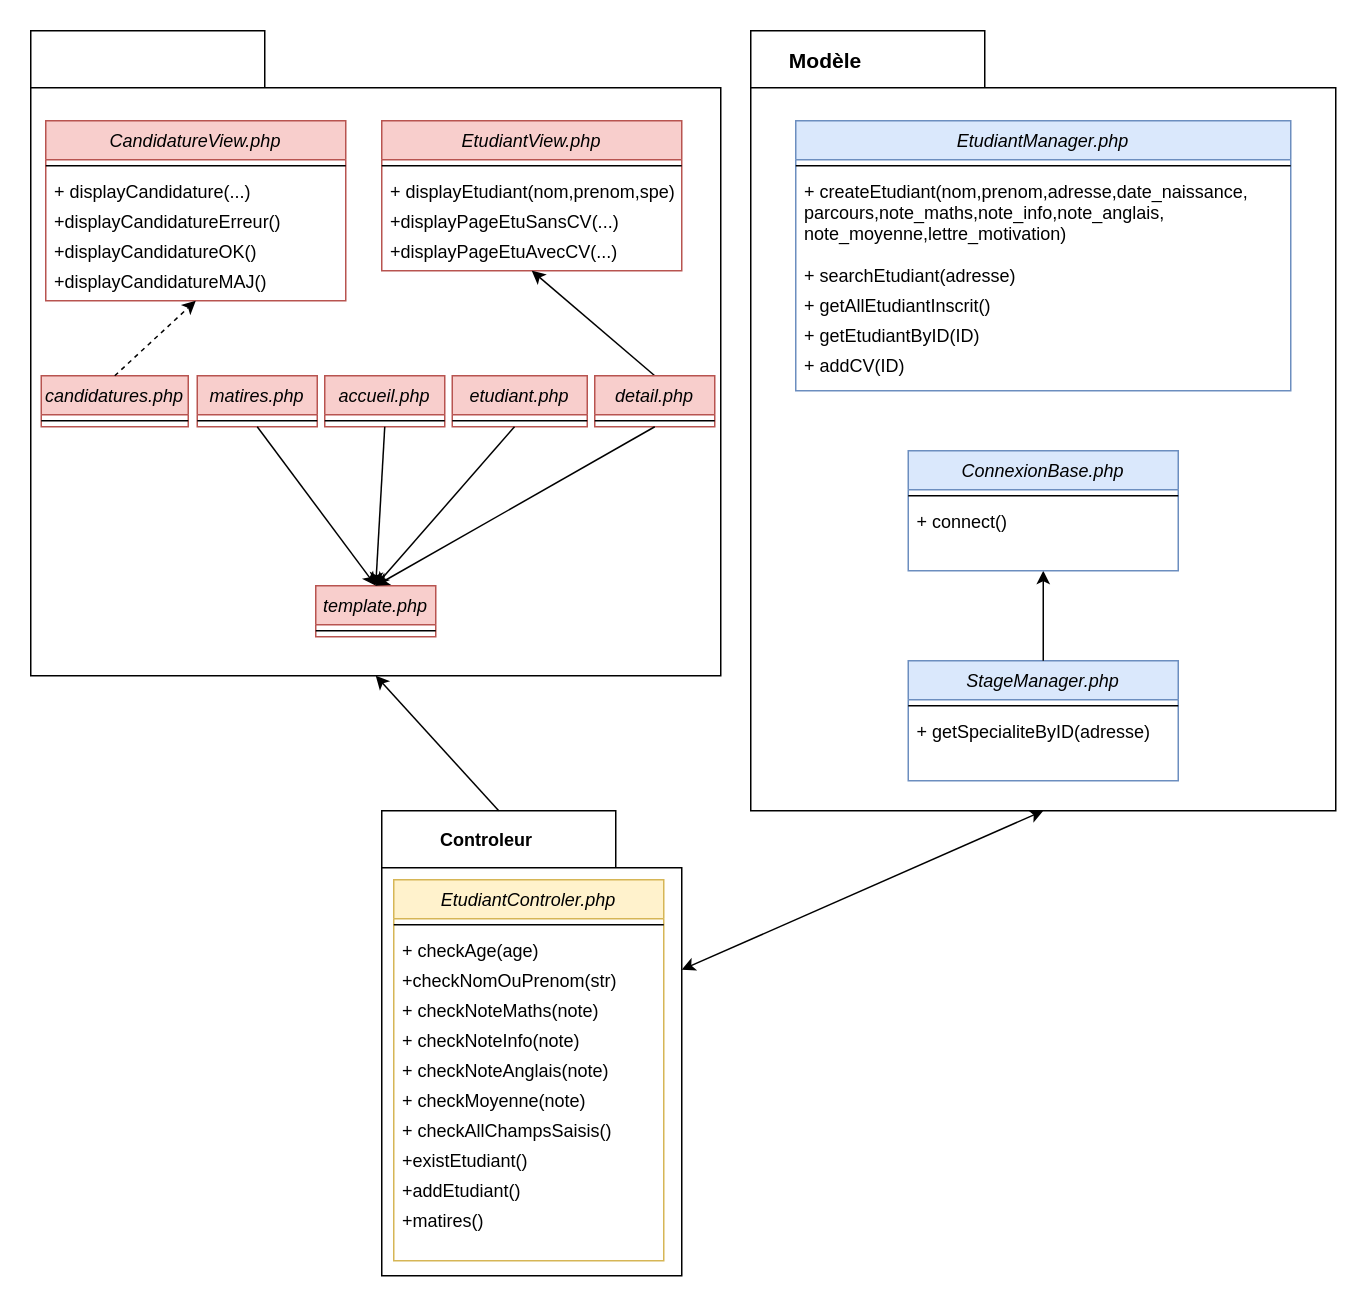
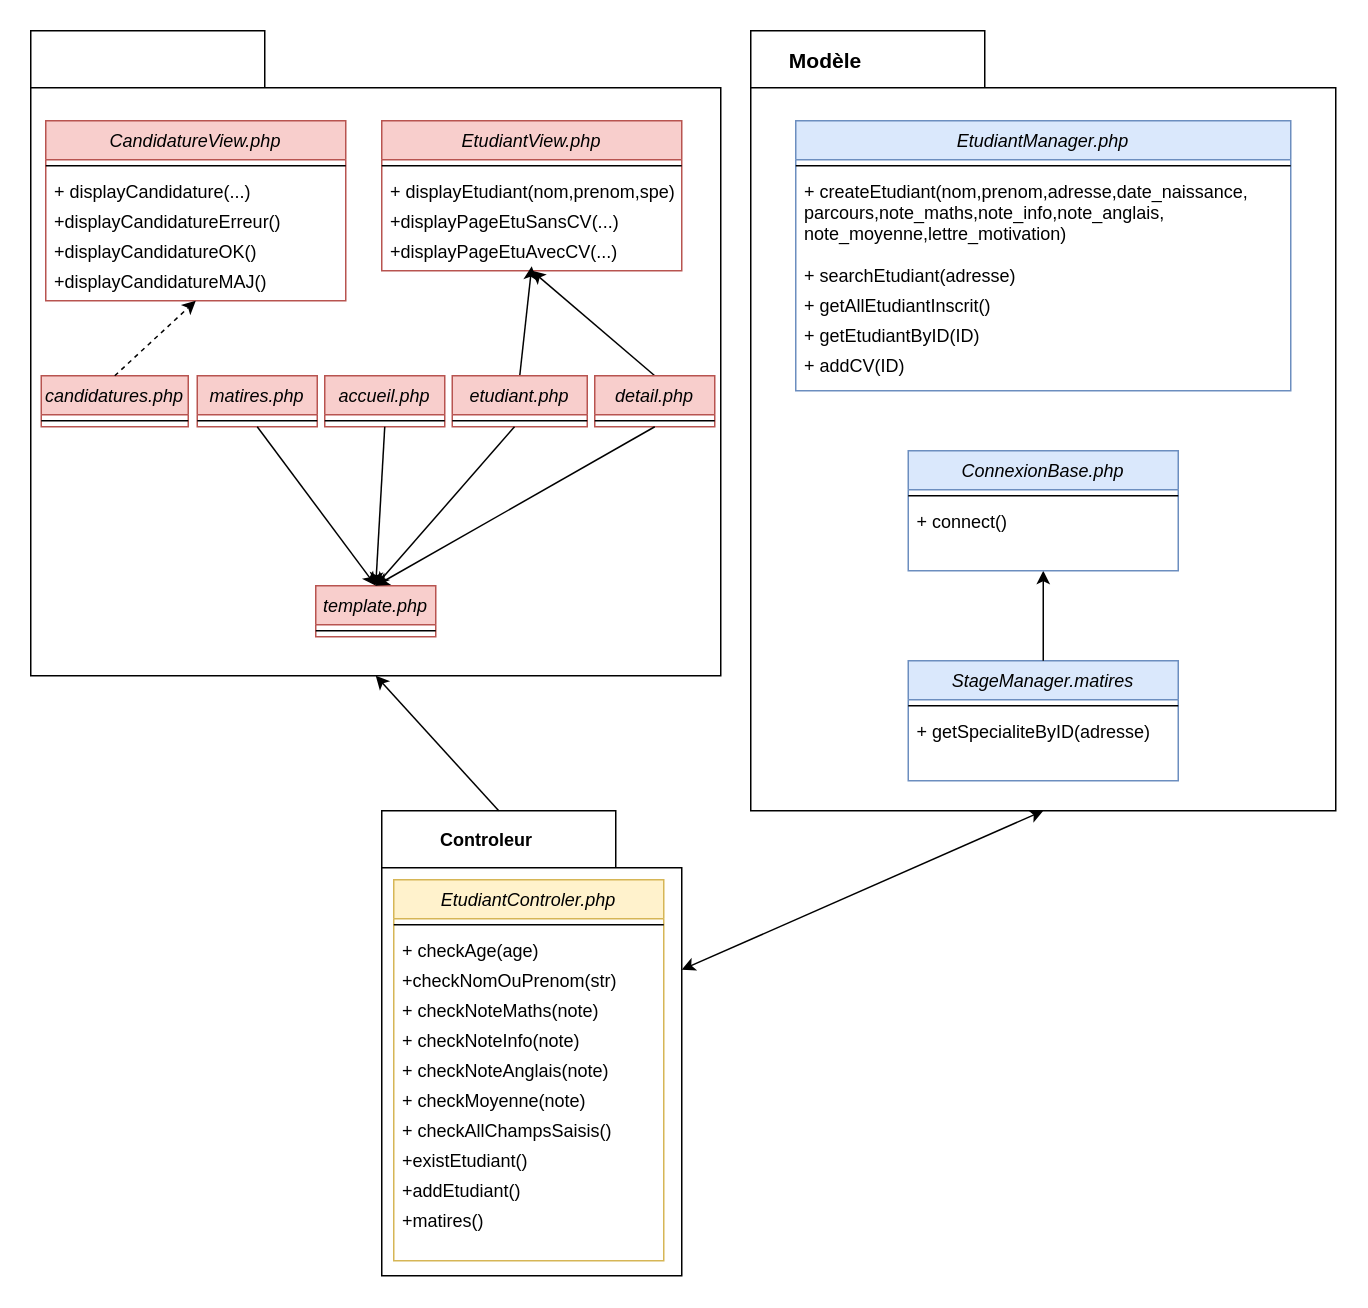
none -> (525, 326)
(1043, 681) -> (1043, 681)
